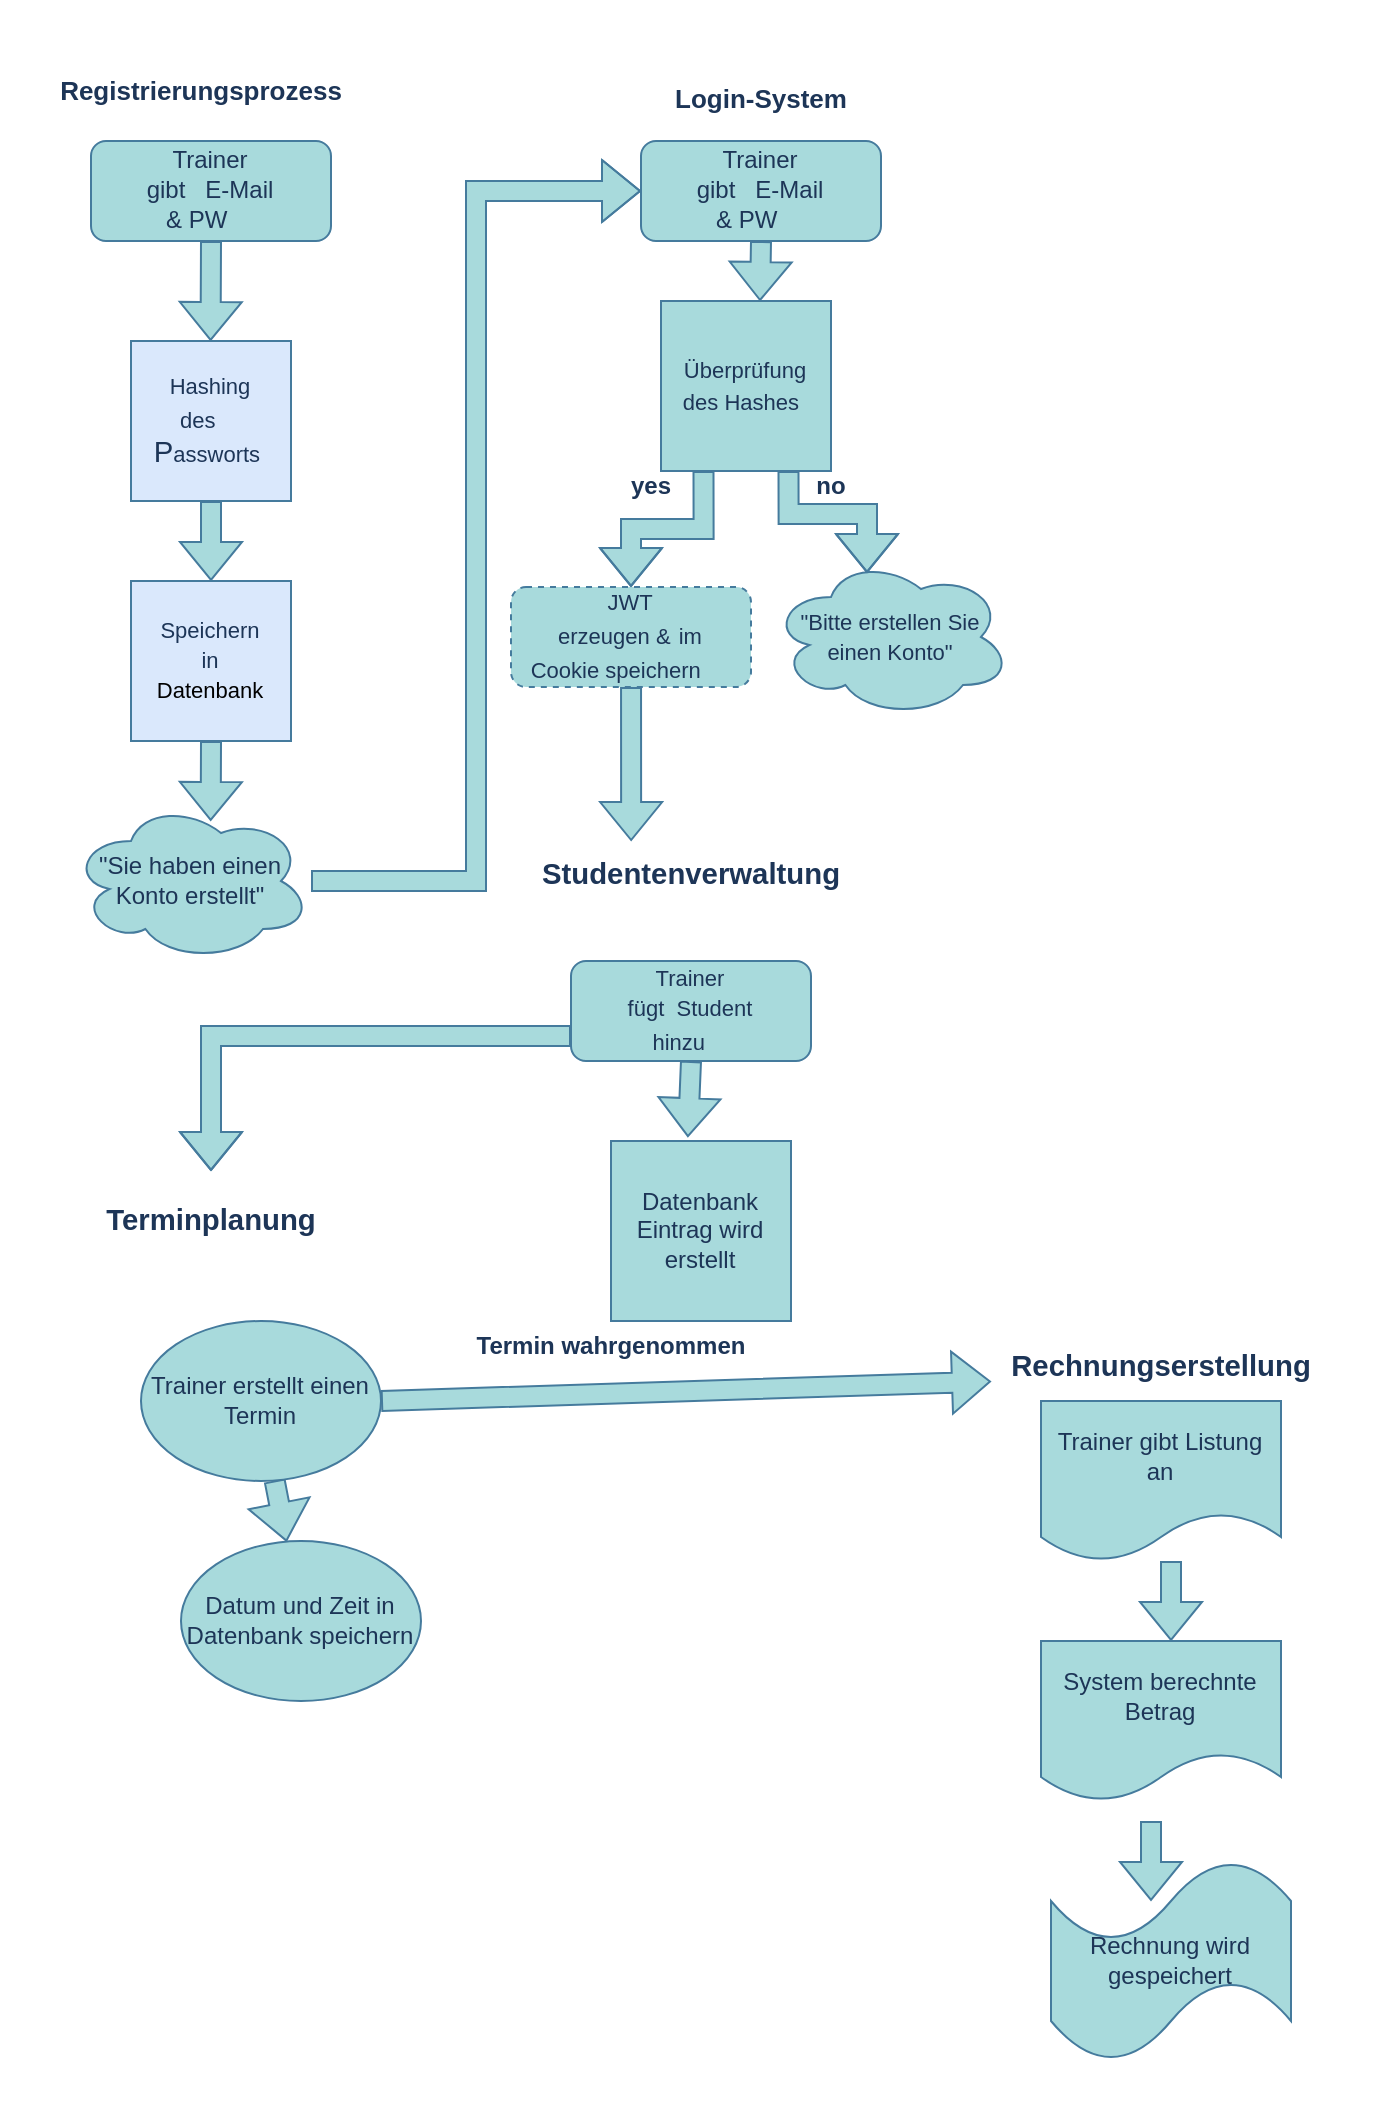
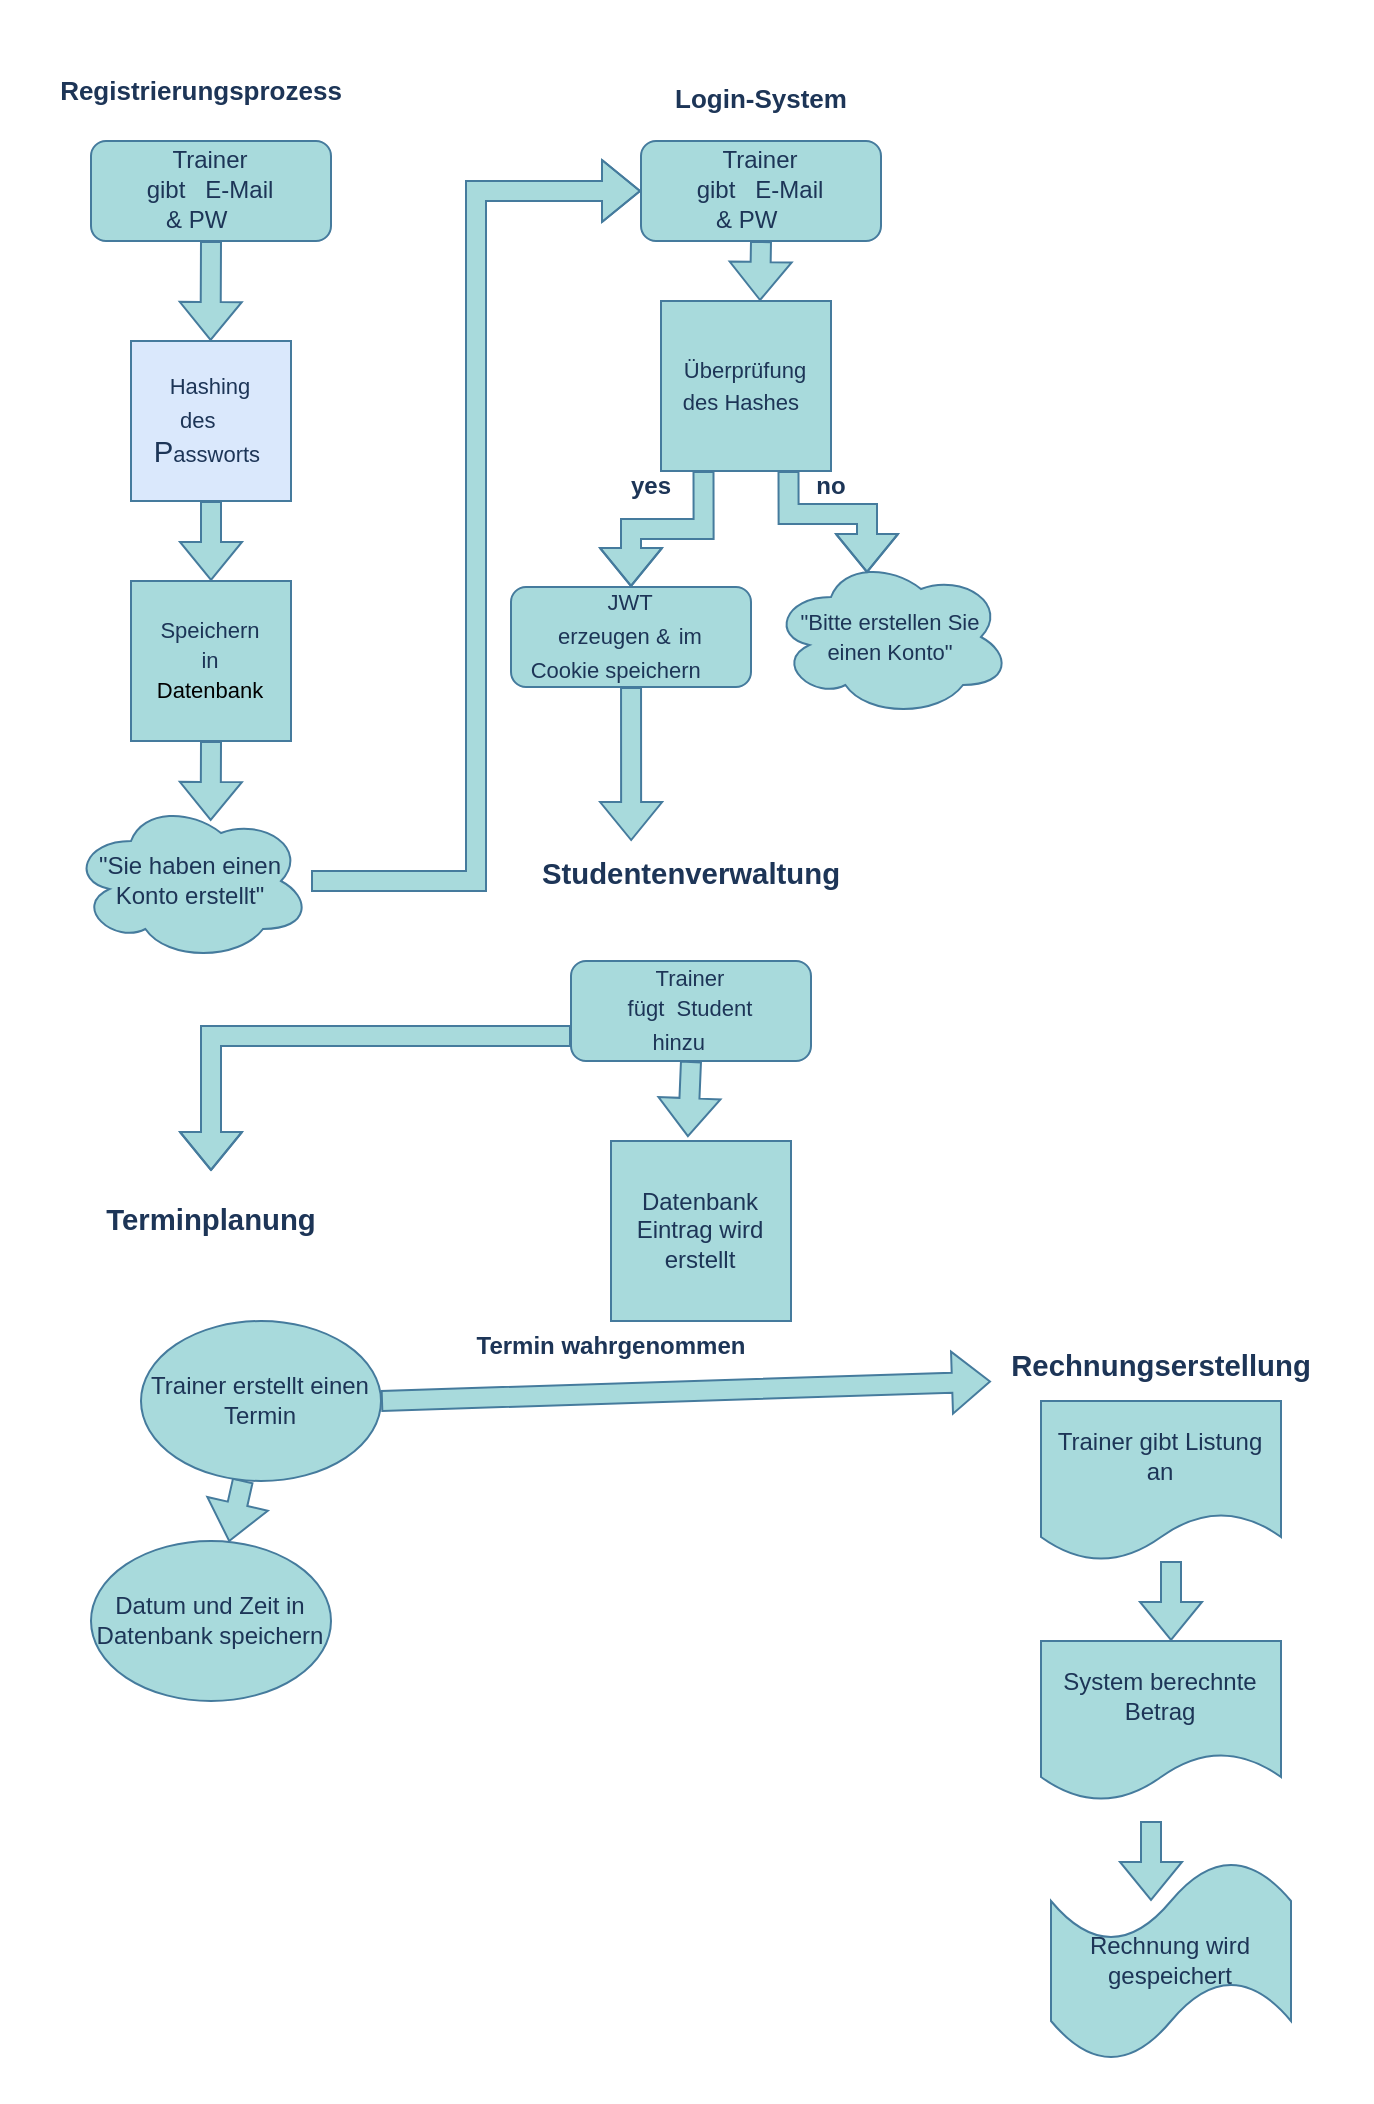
(631, 637) -> (631, 637)
(211, 661) -> (211, 661)
(301, 1621) -> (211, 1621)
